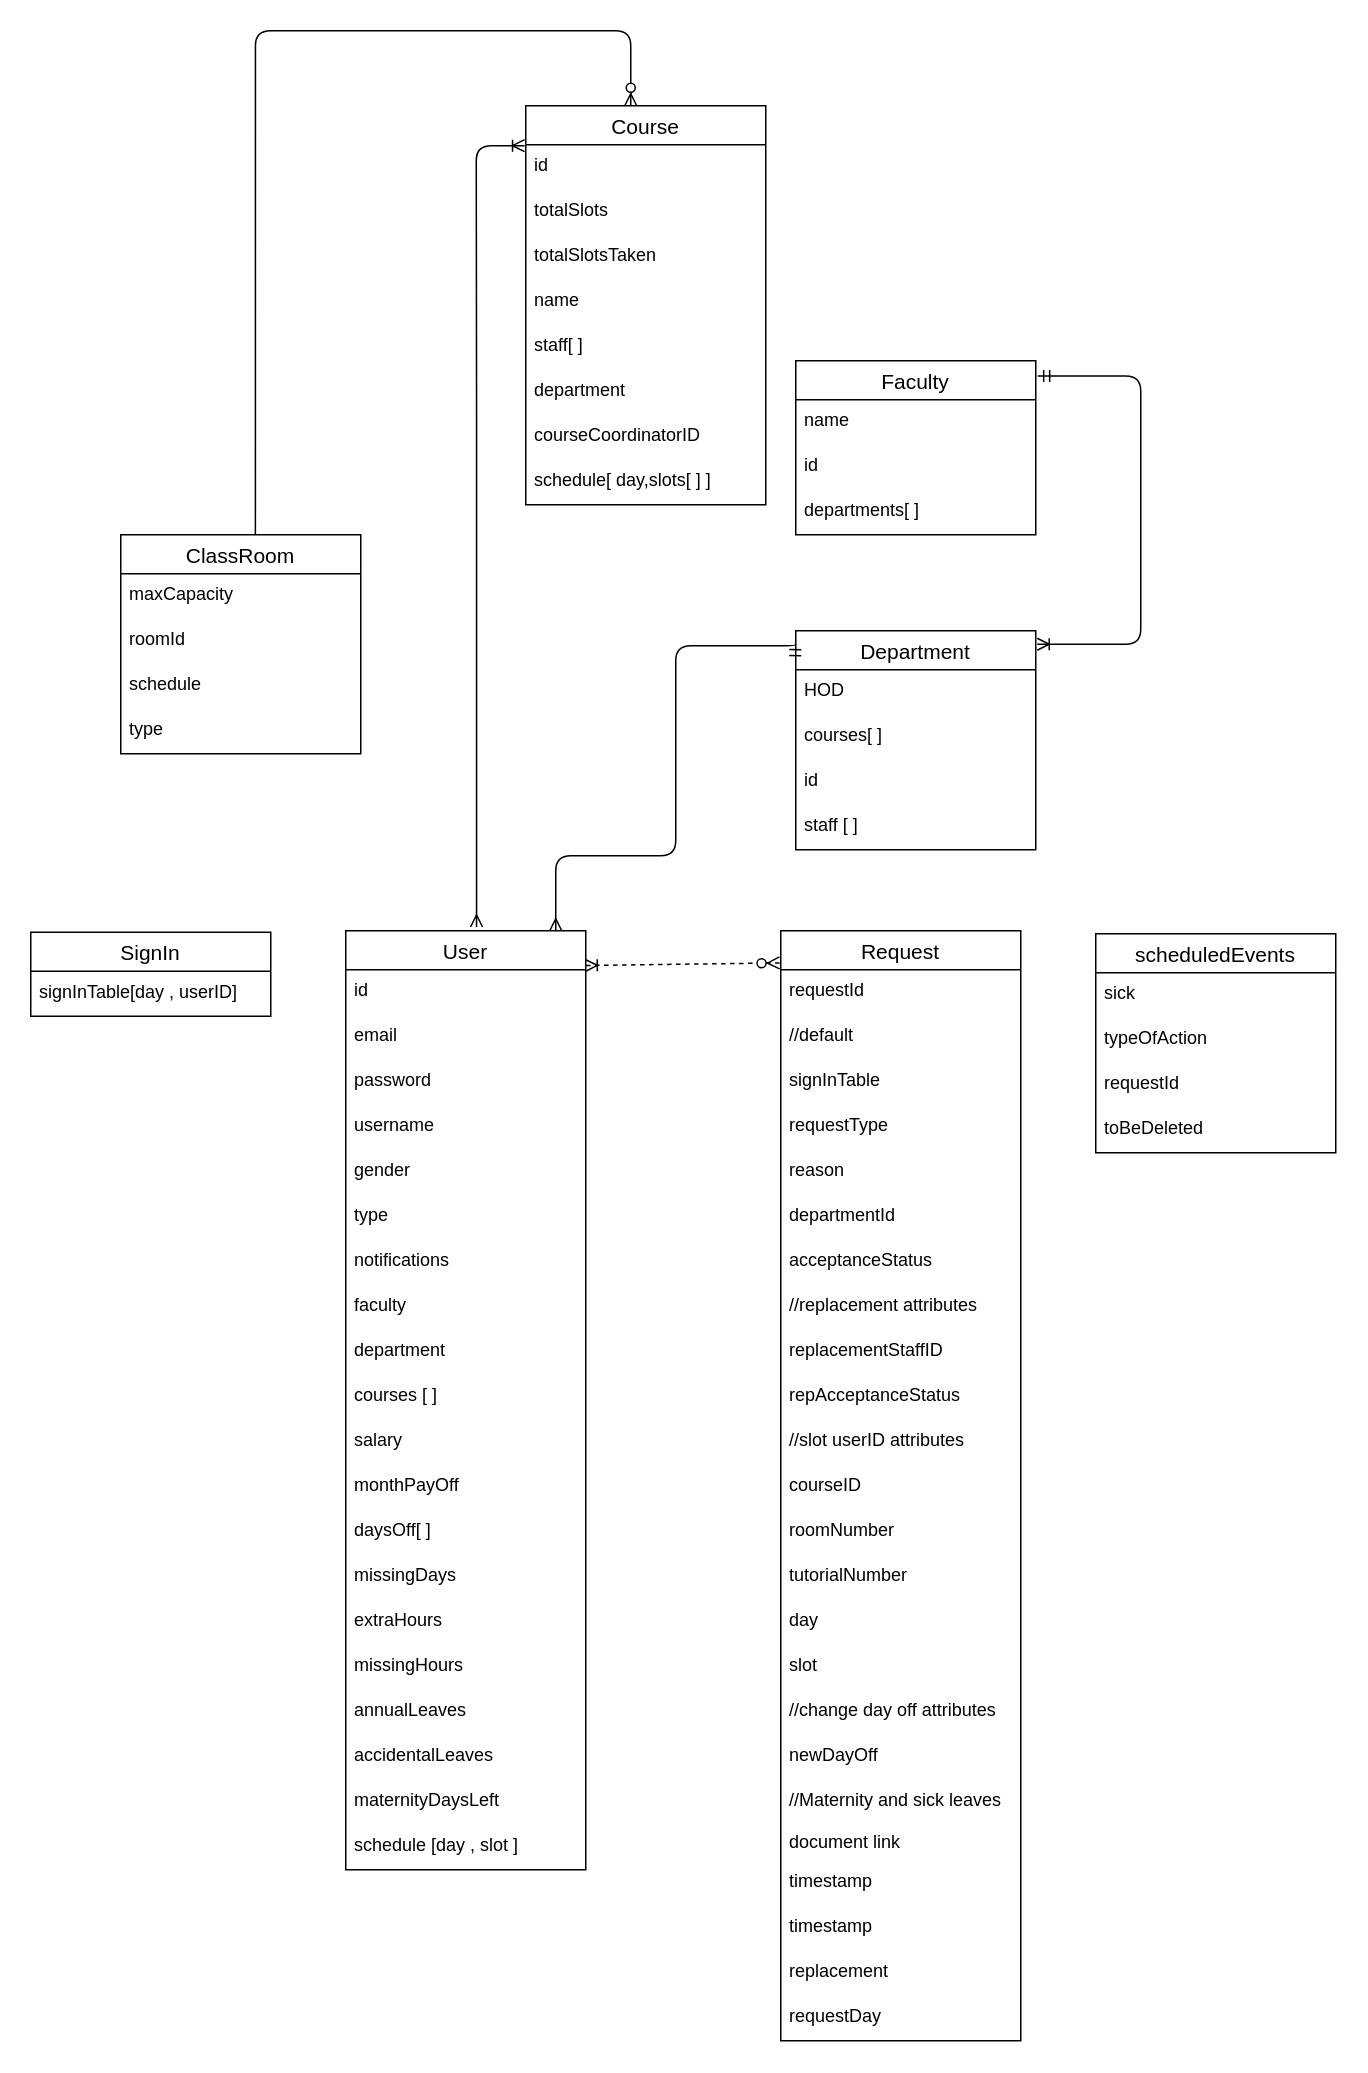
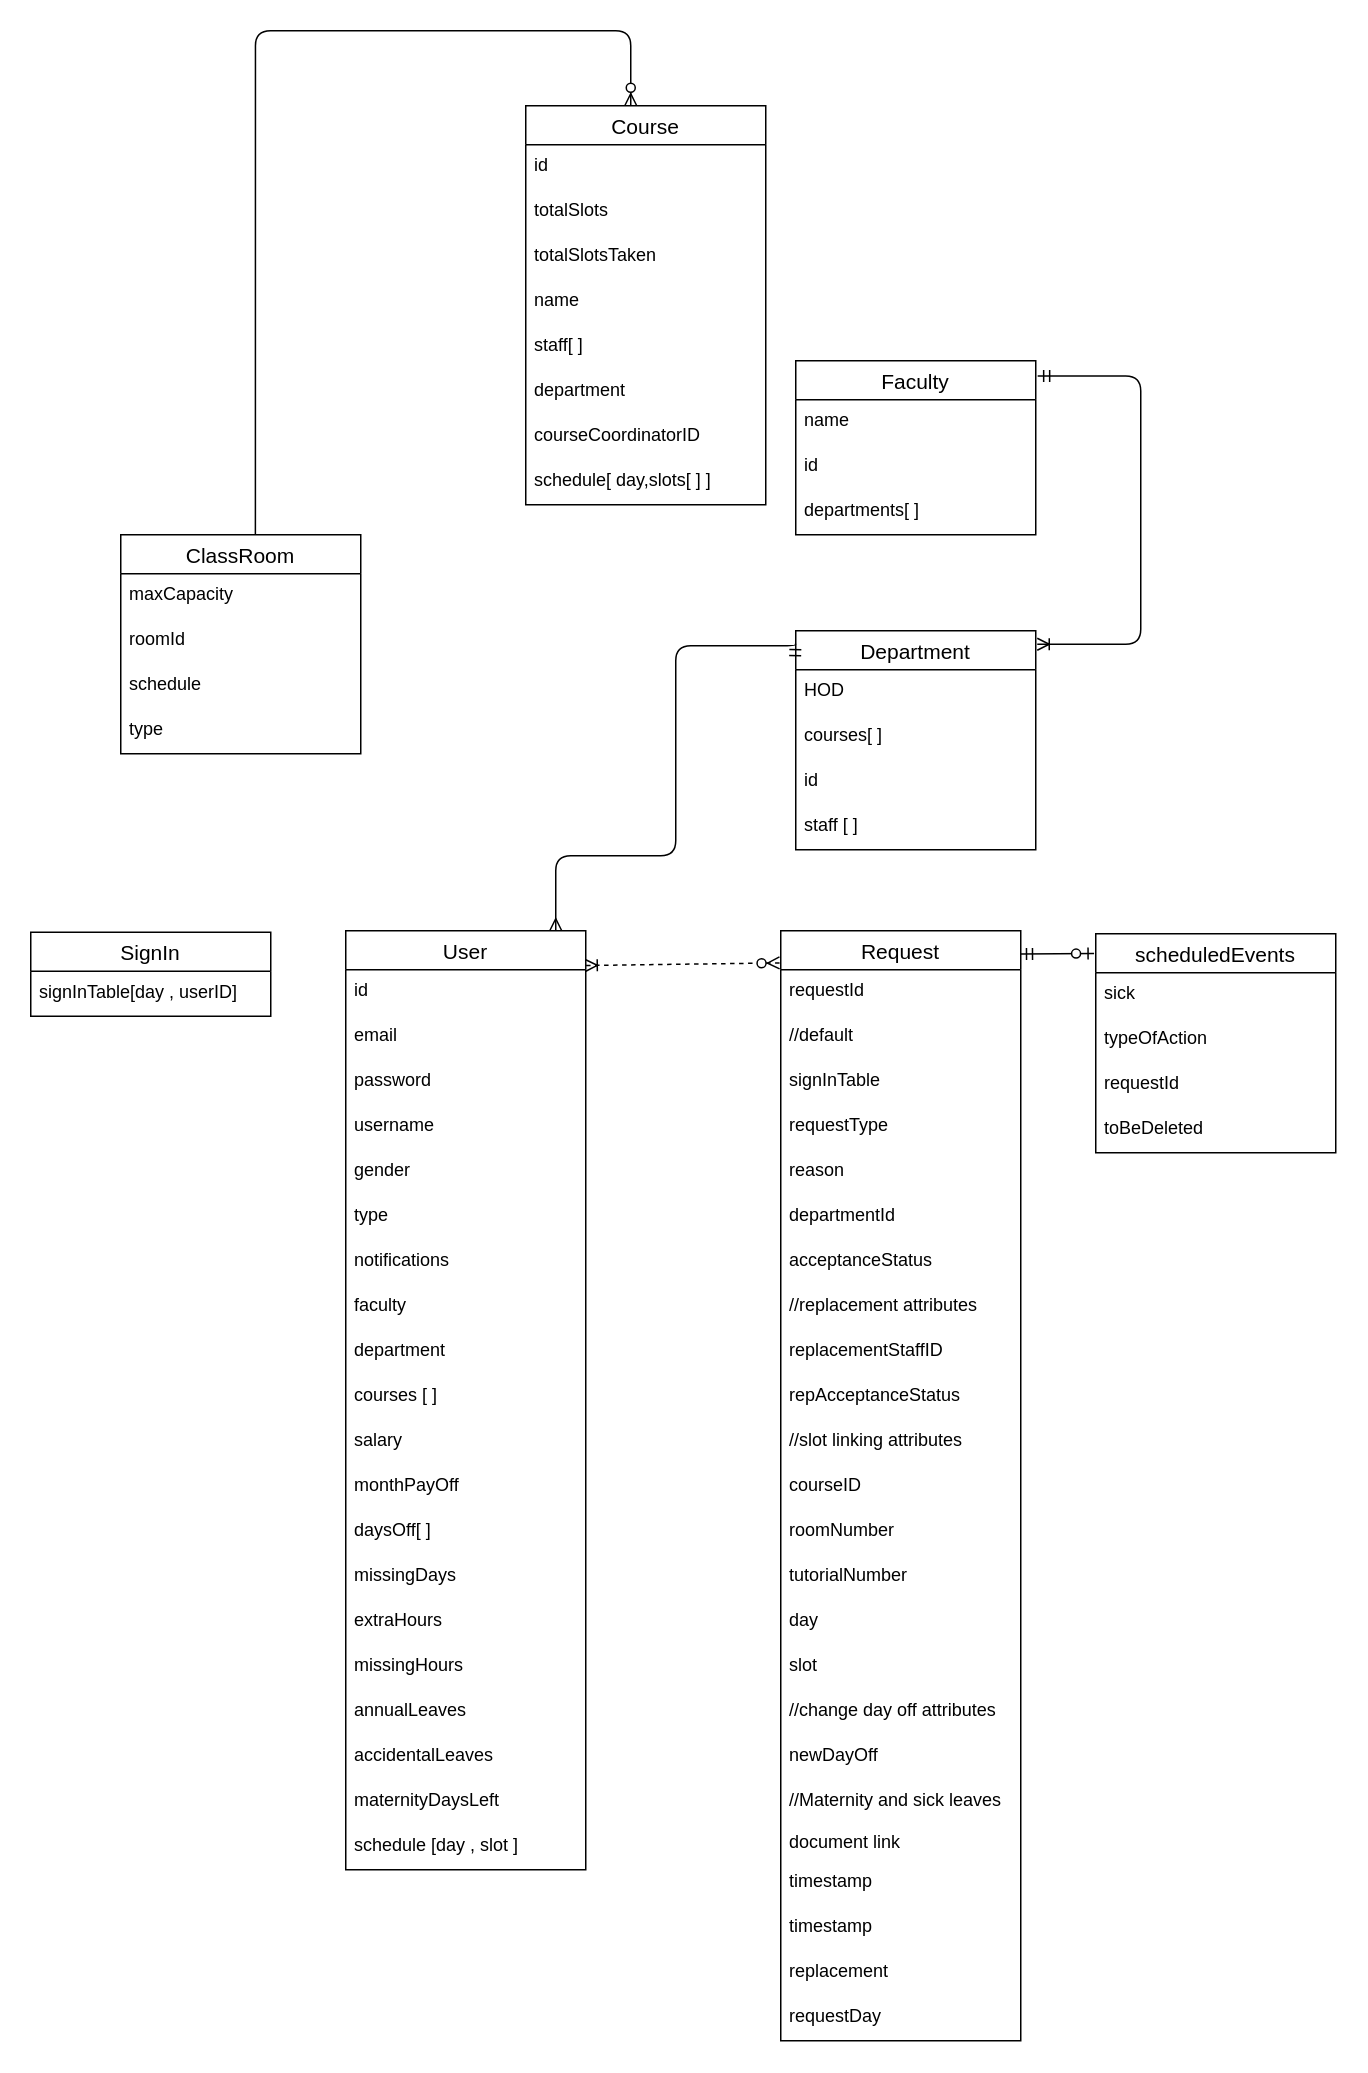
(477, 519) -> none
none -> (1057, 954)
(901, 1440) -> (899, 1440)
